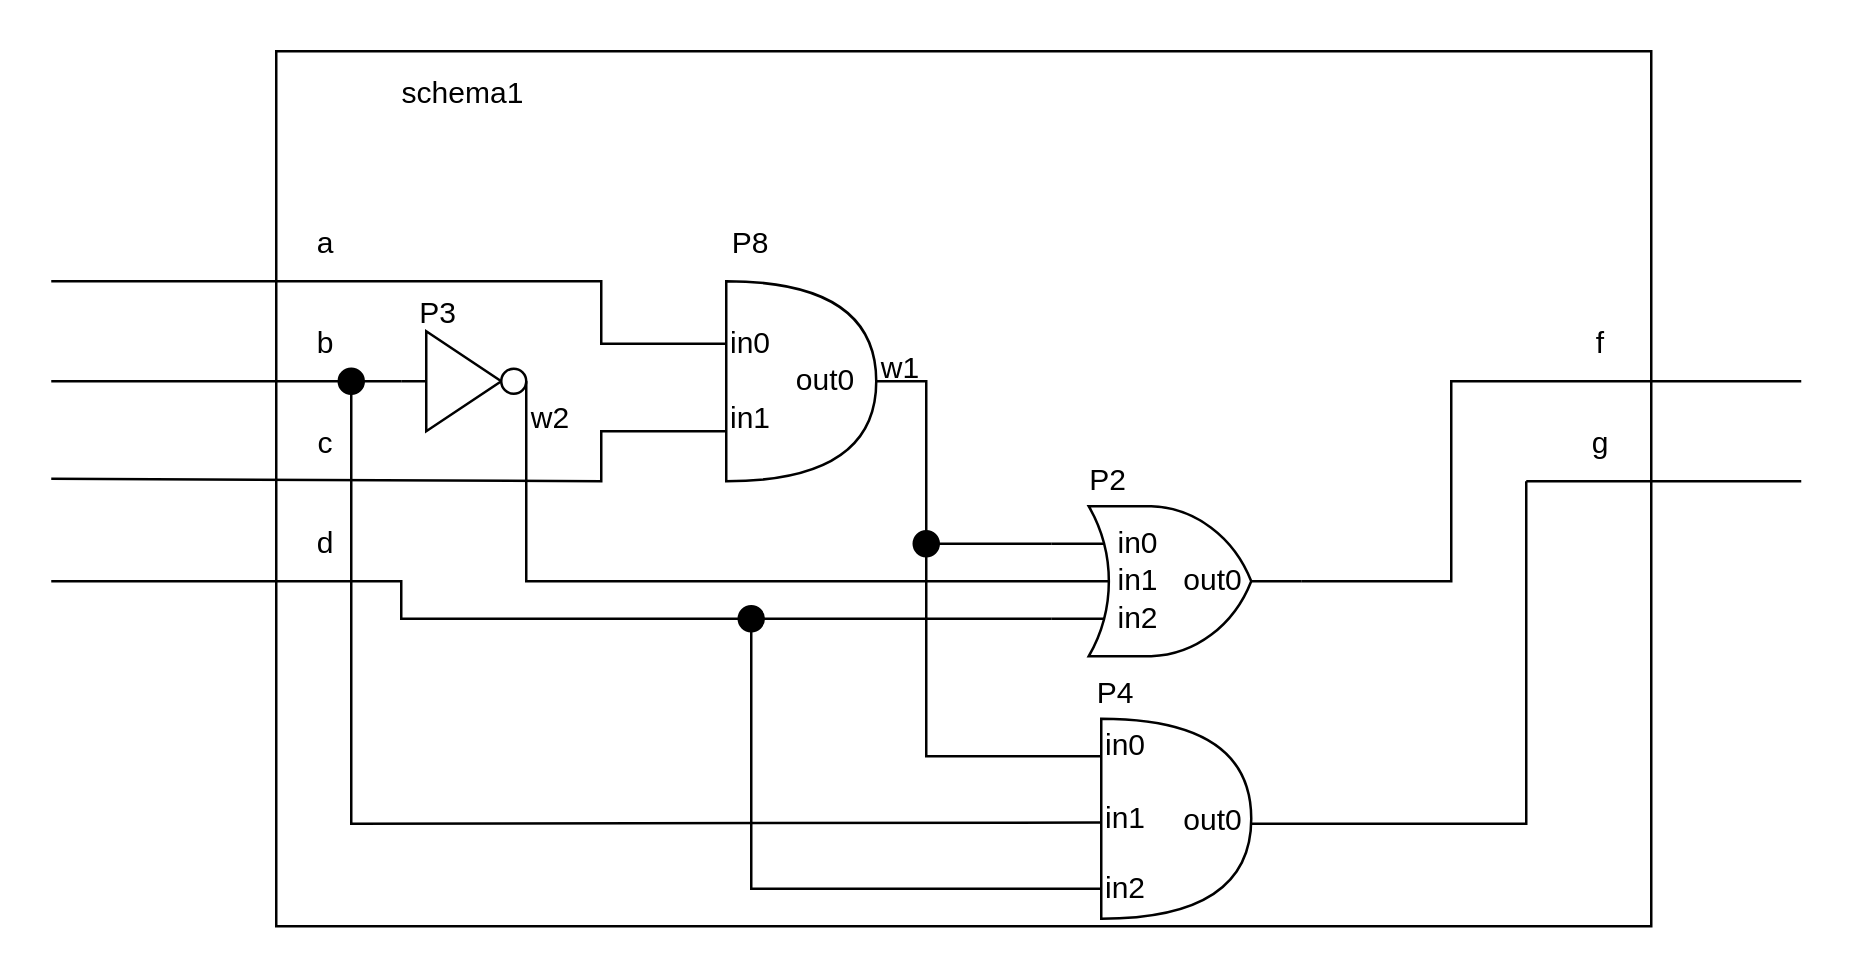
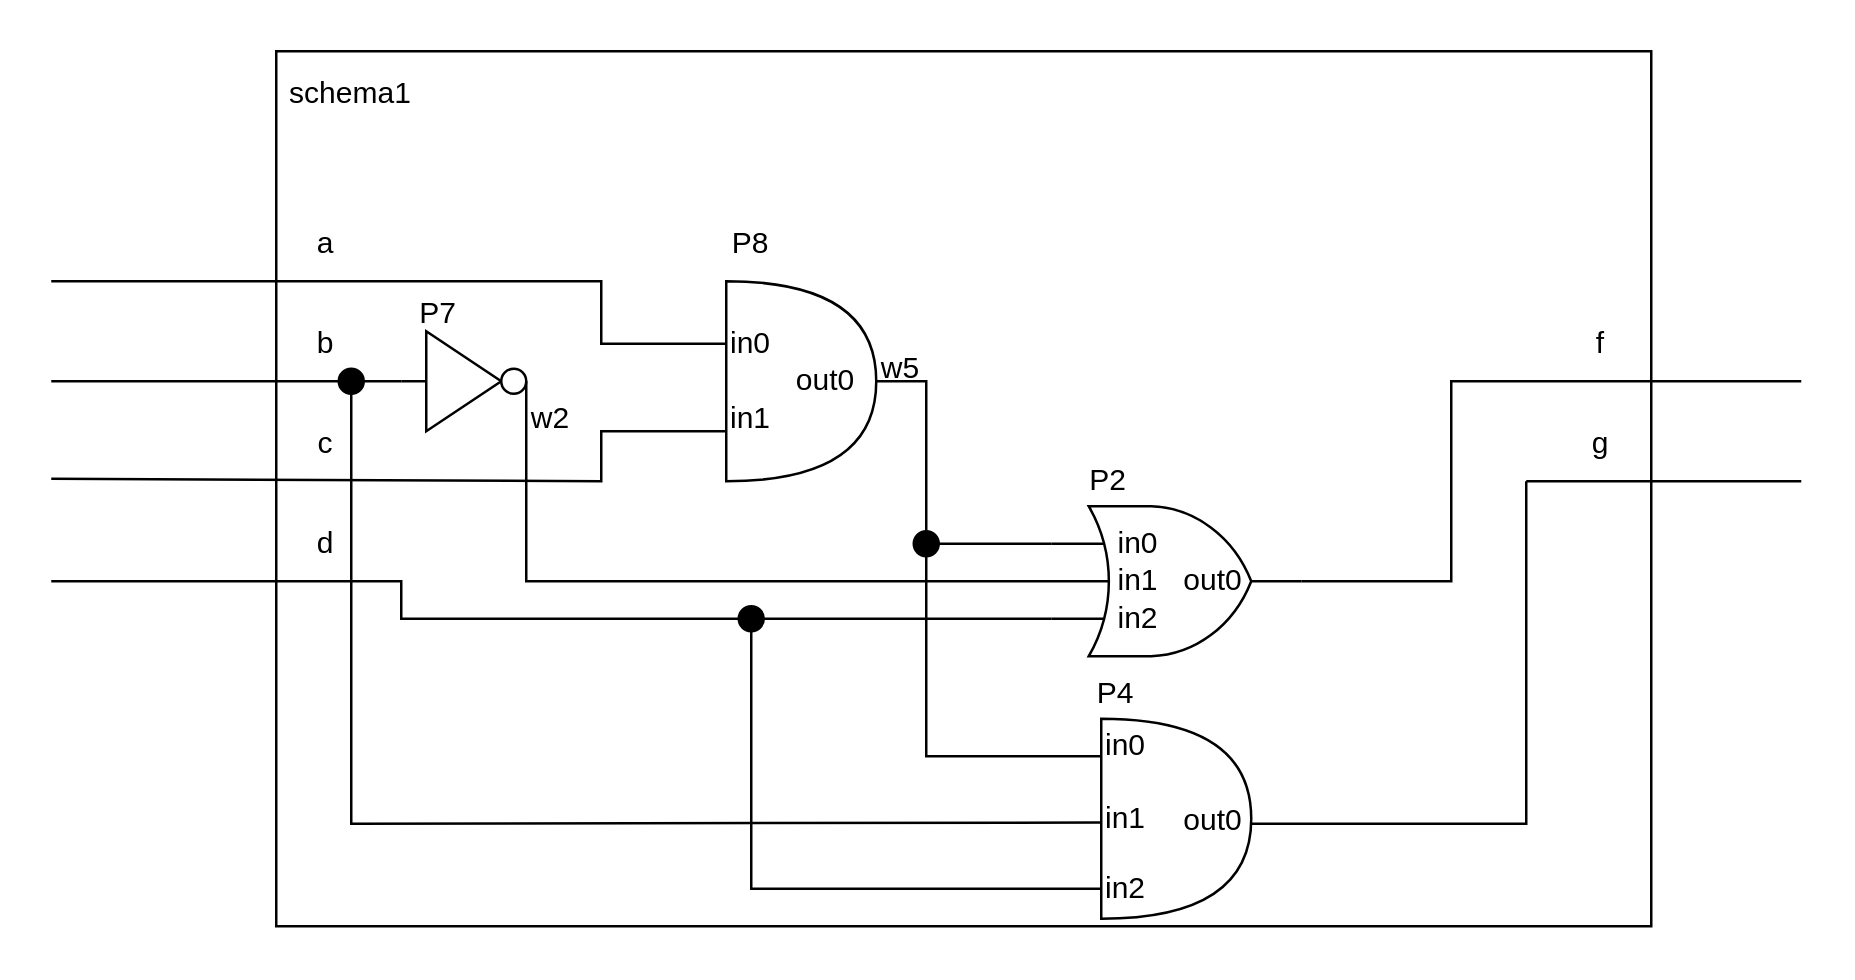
(464, 94) -> (351, 94)
(439, 314) -> (439, 314)
(901, 369) -> (901, 369)
